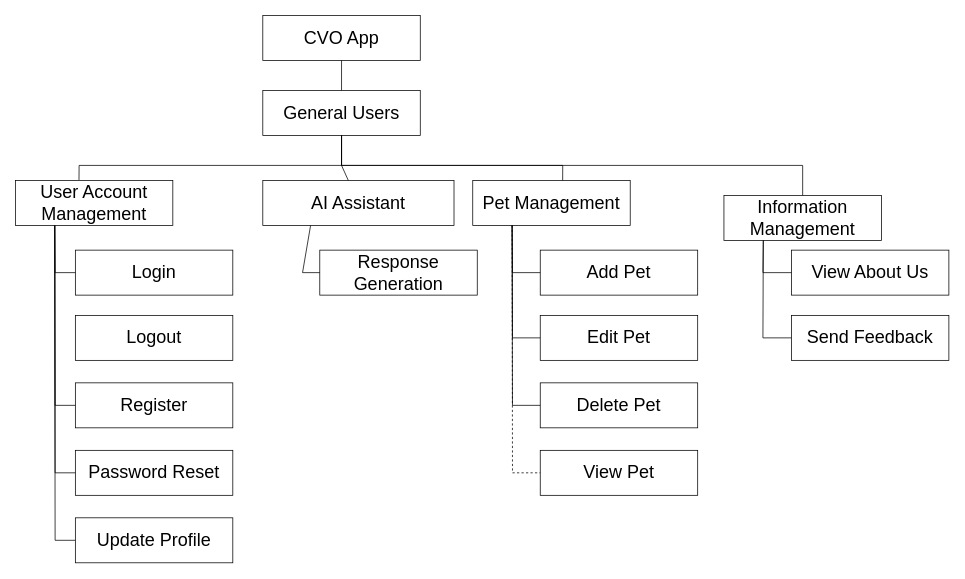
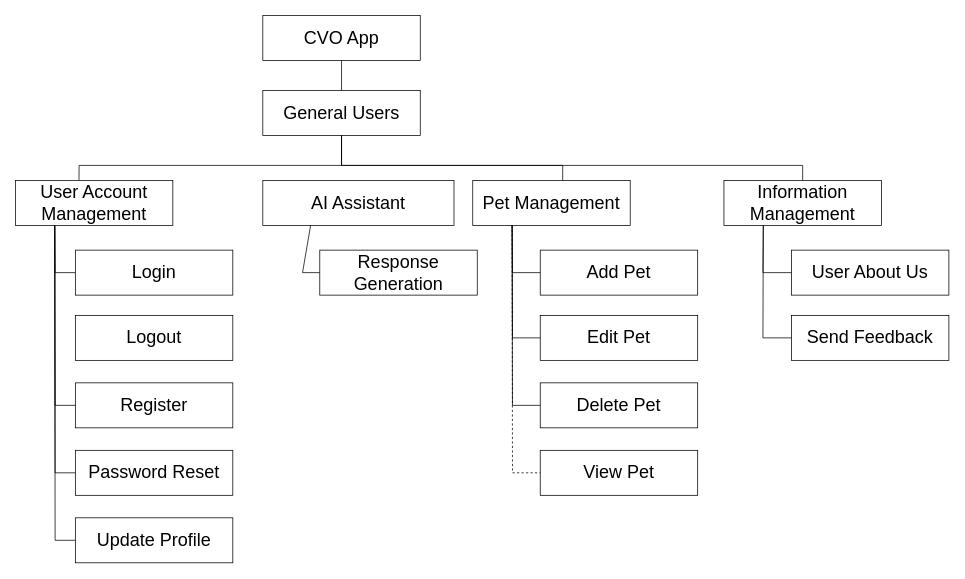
(345, 174) -> none
(803, 218) -> (803, 203)
(870, 273) -> (870, 273)
